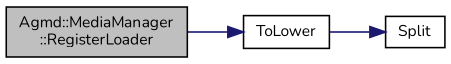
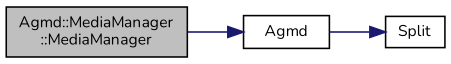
(97, 32) -> (97, 32)
(286, 32) -> (286, 32)
